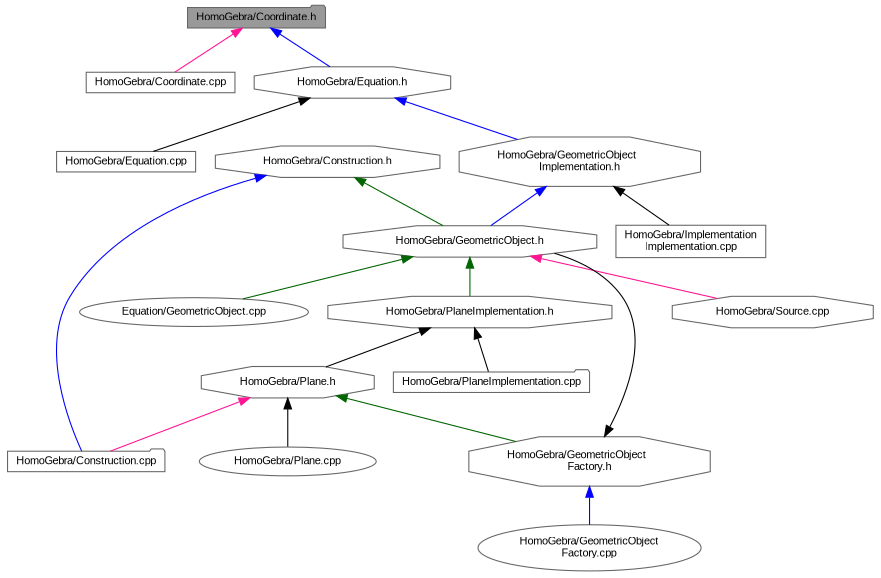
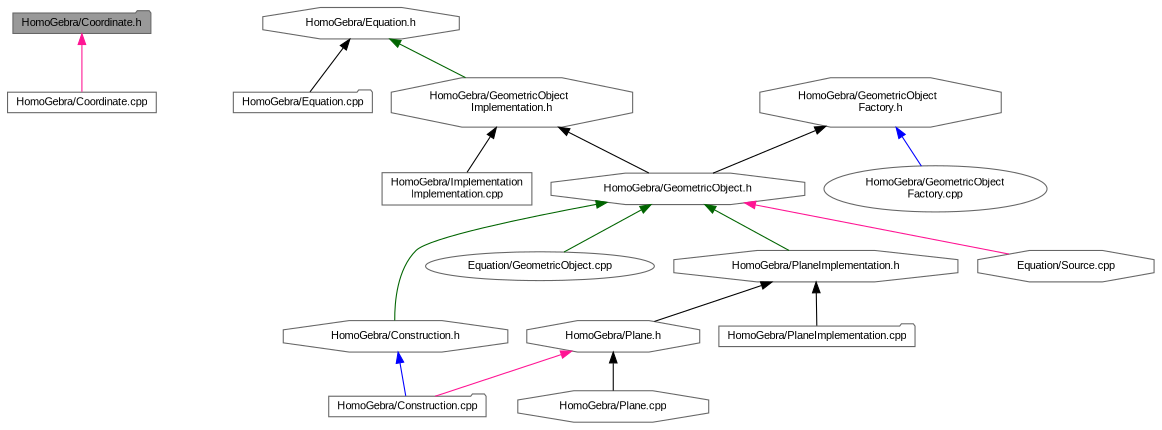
(305, 50) -> none
(462, 121) -> (433, 61)
(126, 162) -> (303, 102)
(404, 204) -> (468, 232)
(514, 209) -> (609, 153)
(773, 312) -> (1066, 266)
(431, 420) -> none
(288, 461) -> (613, 406)
